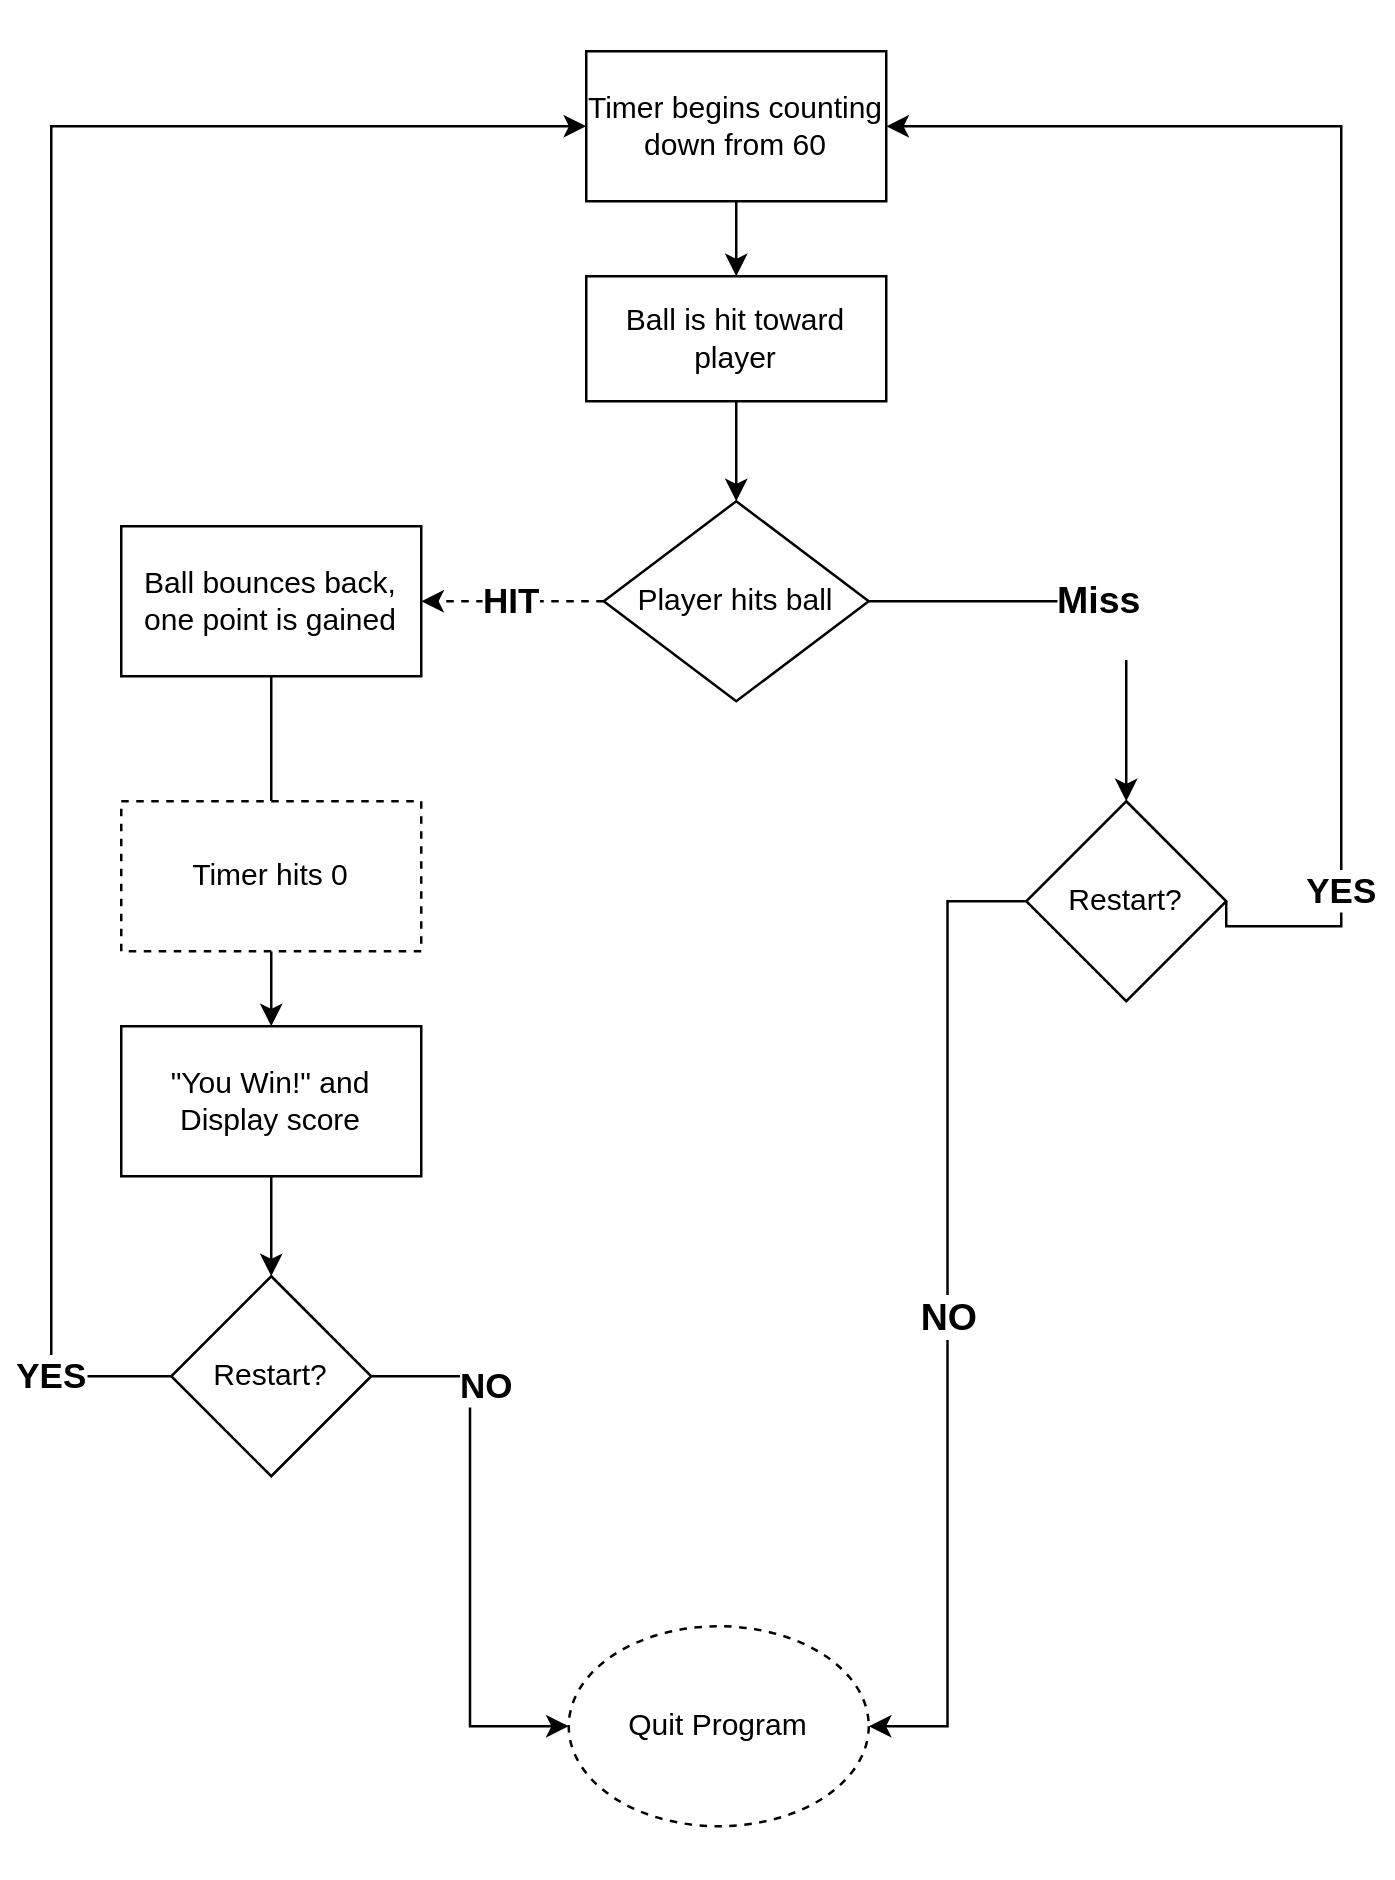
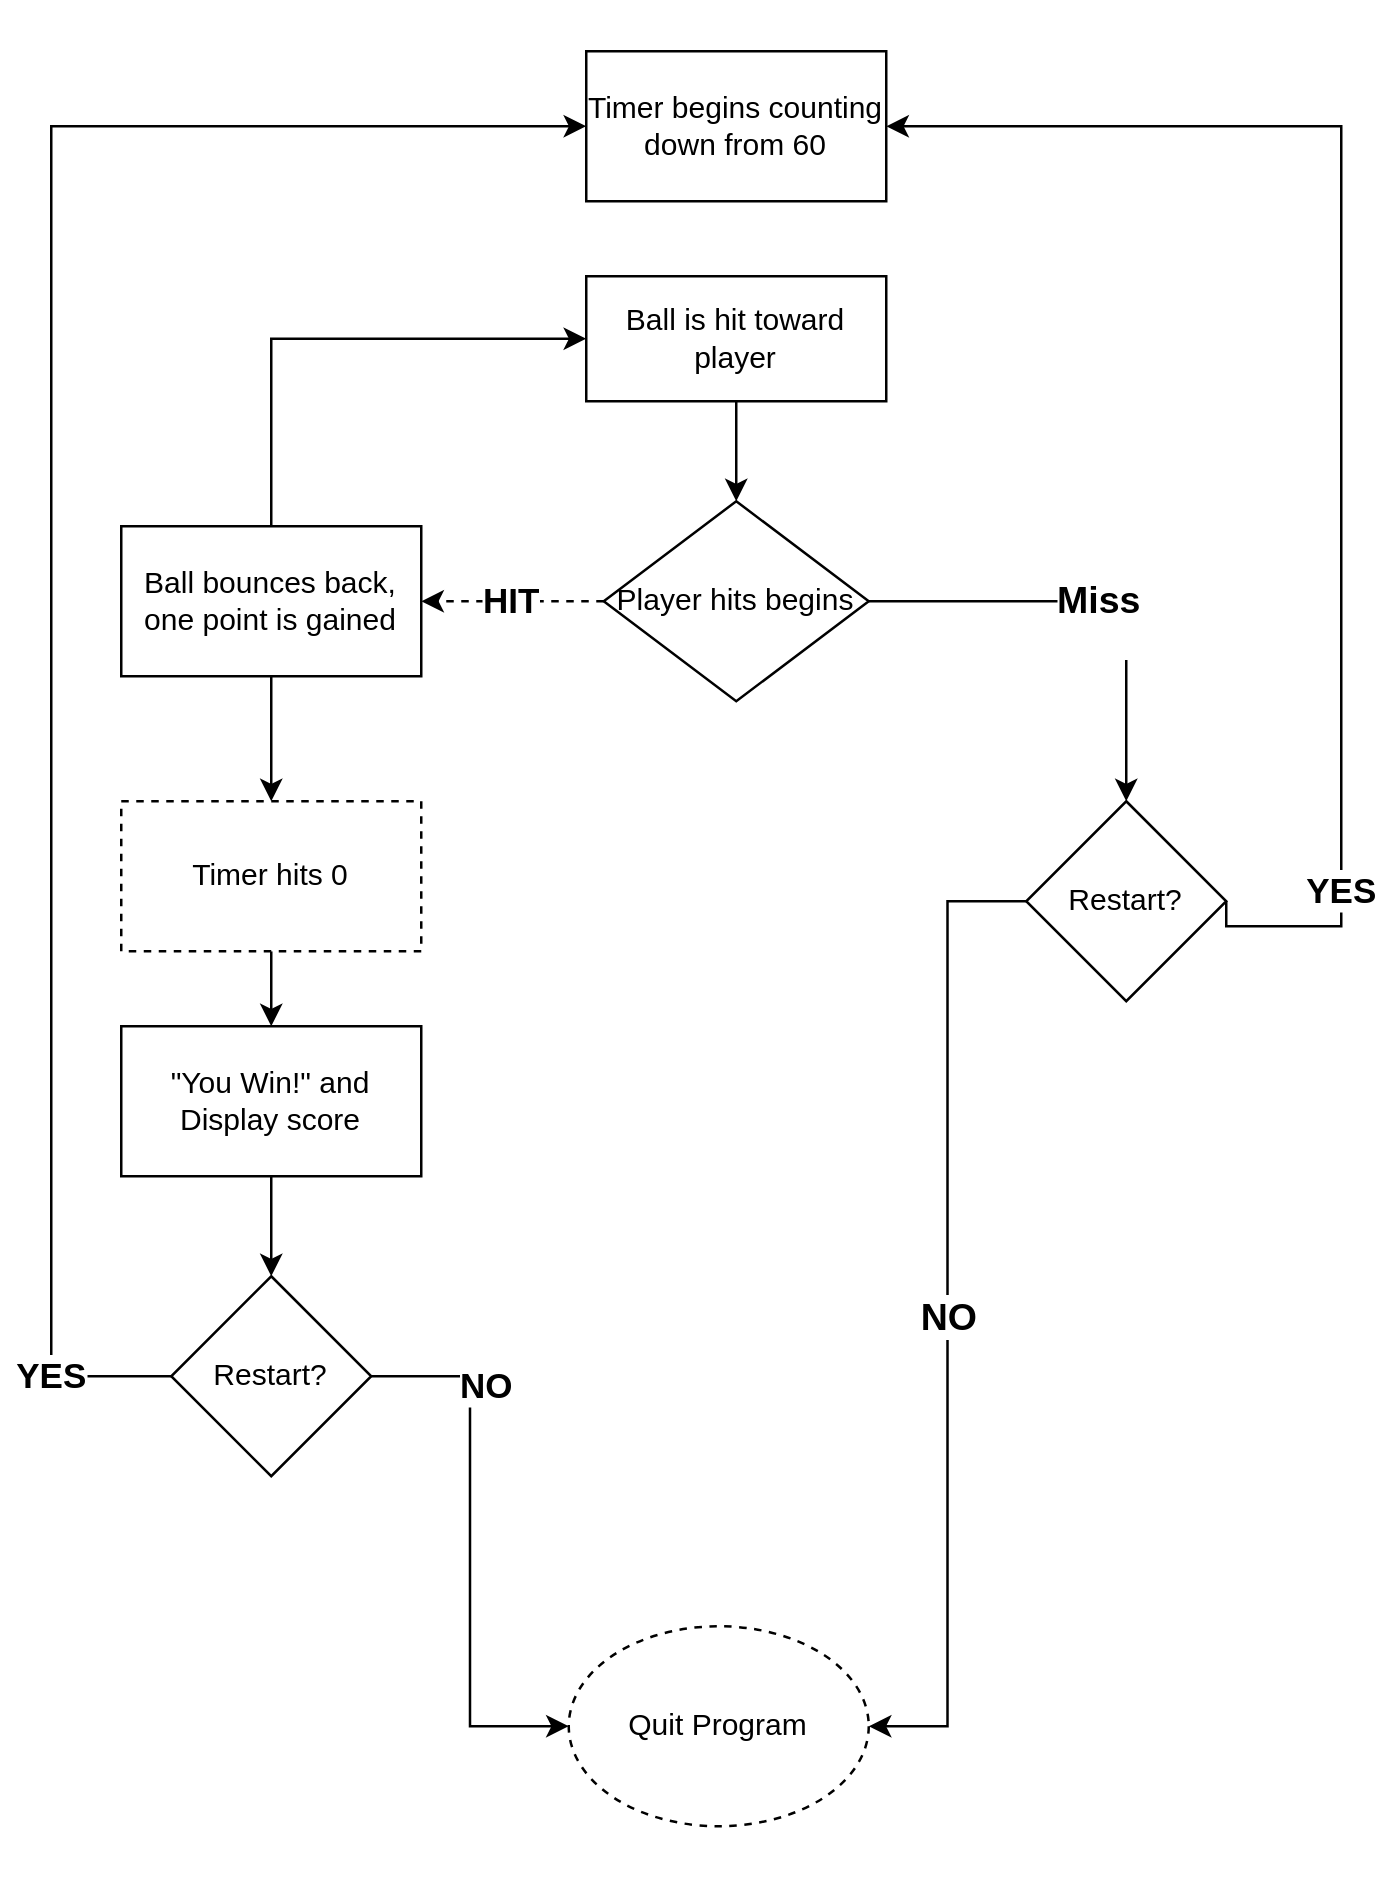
(736, 231) -> none
none -> (327, 339)
(736, 601) -> (736, 601)
(271, 791) -> (271, 783)
